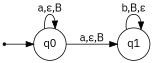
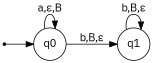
(92, 38) -> (92, 38)
